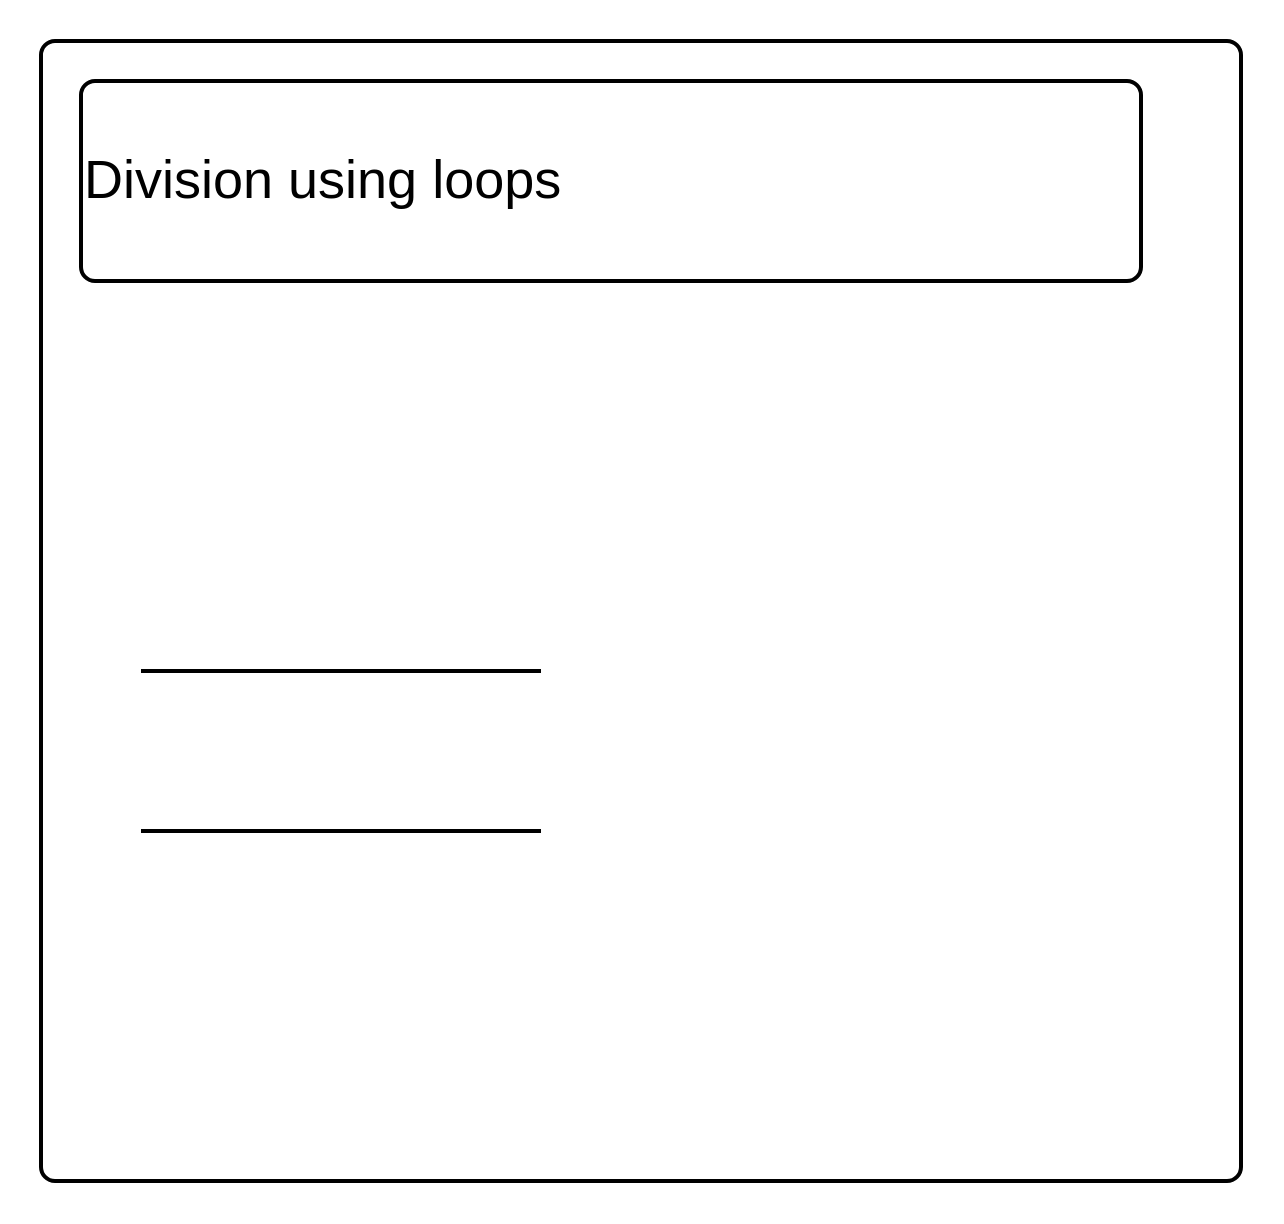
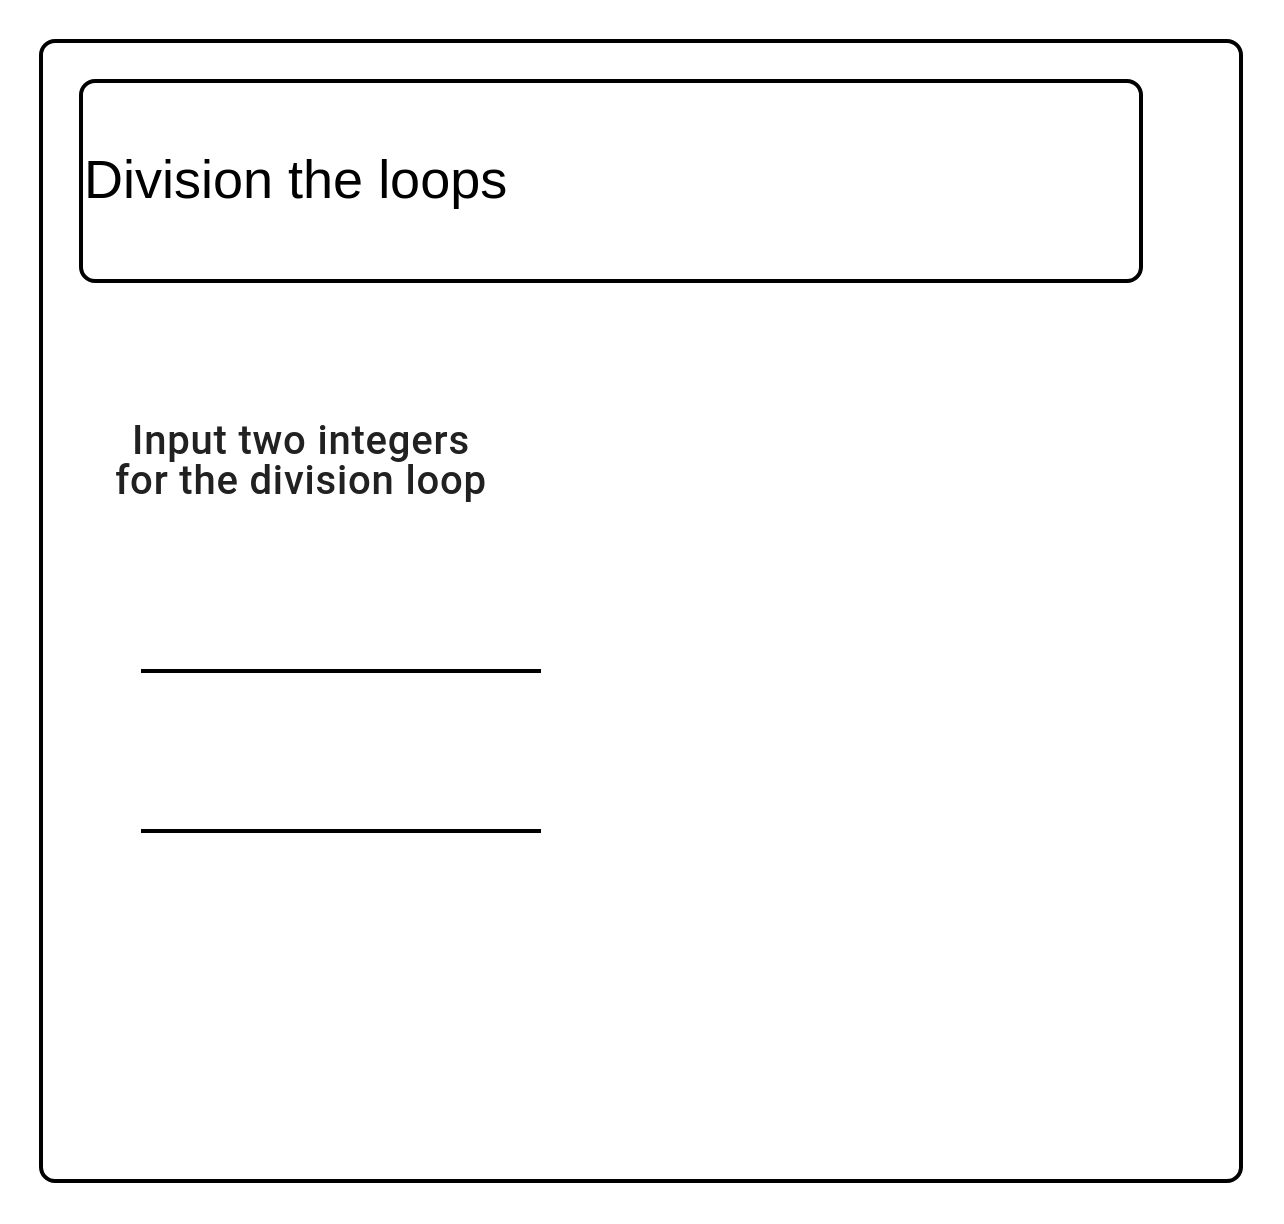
(198, 181) -> (187, 181)
none -> (301, 451)
